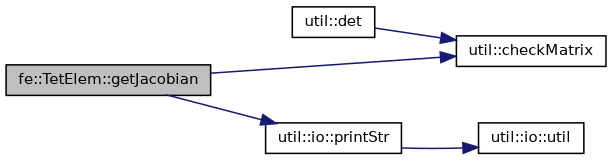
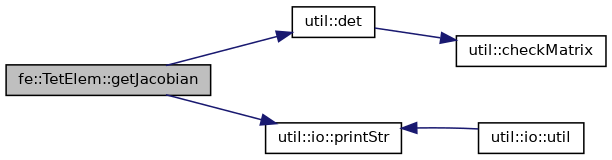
(326, 65) -> (222, 51)
(432, 148) -> (448, 128)
